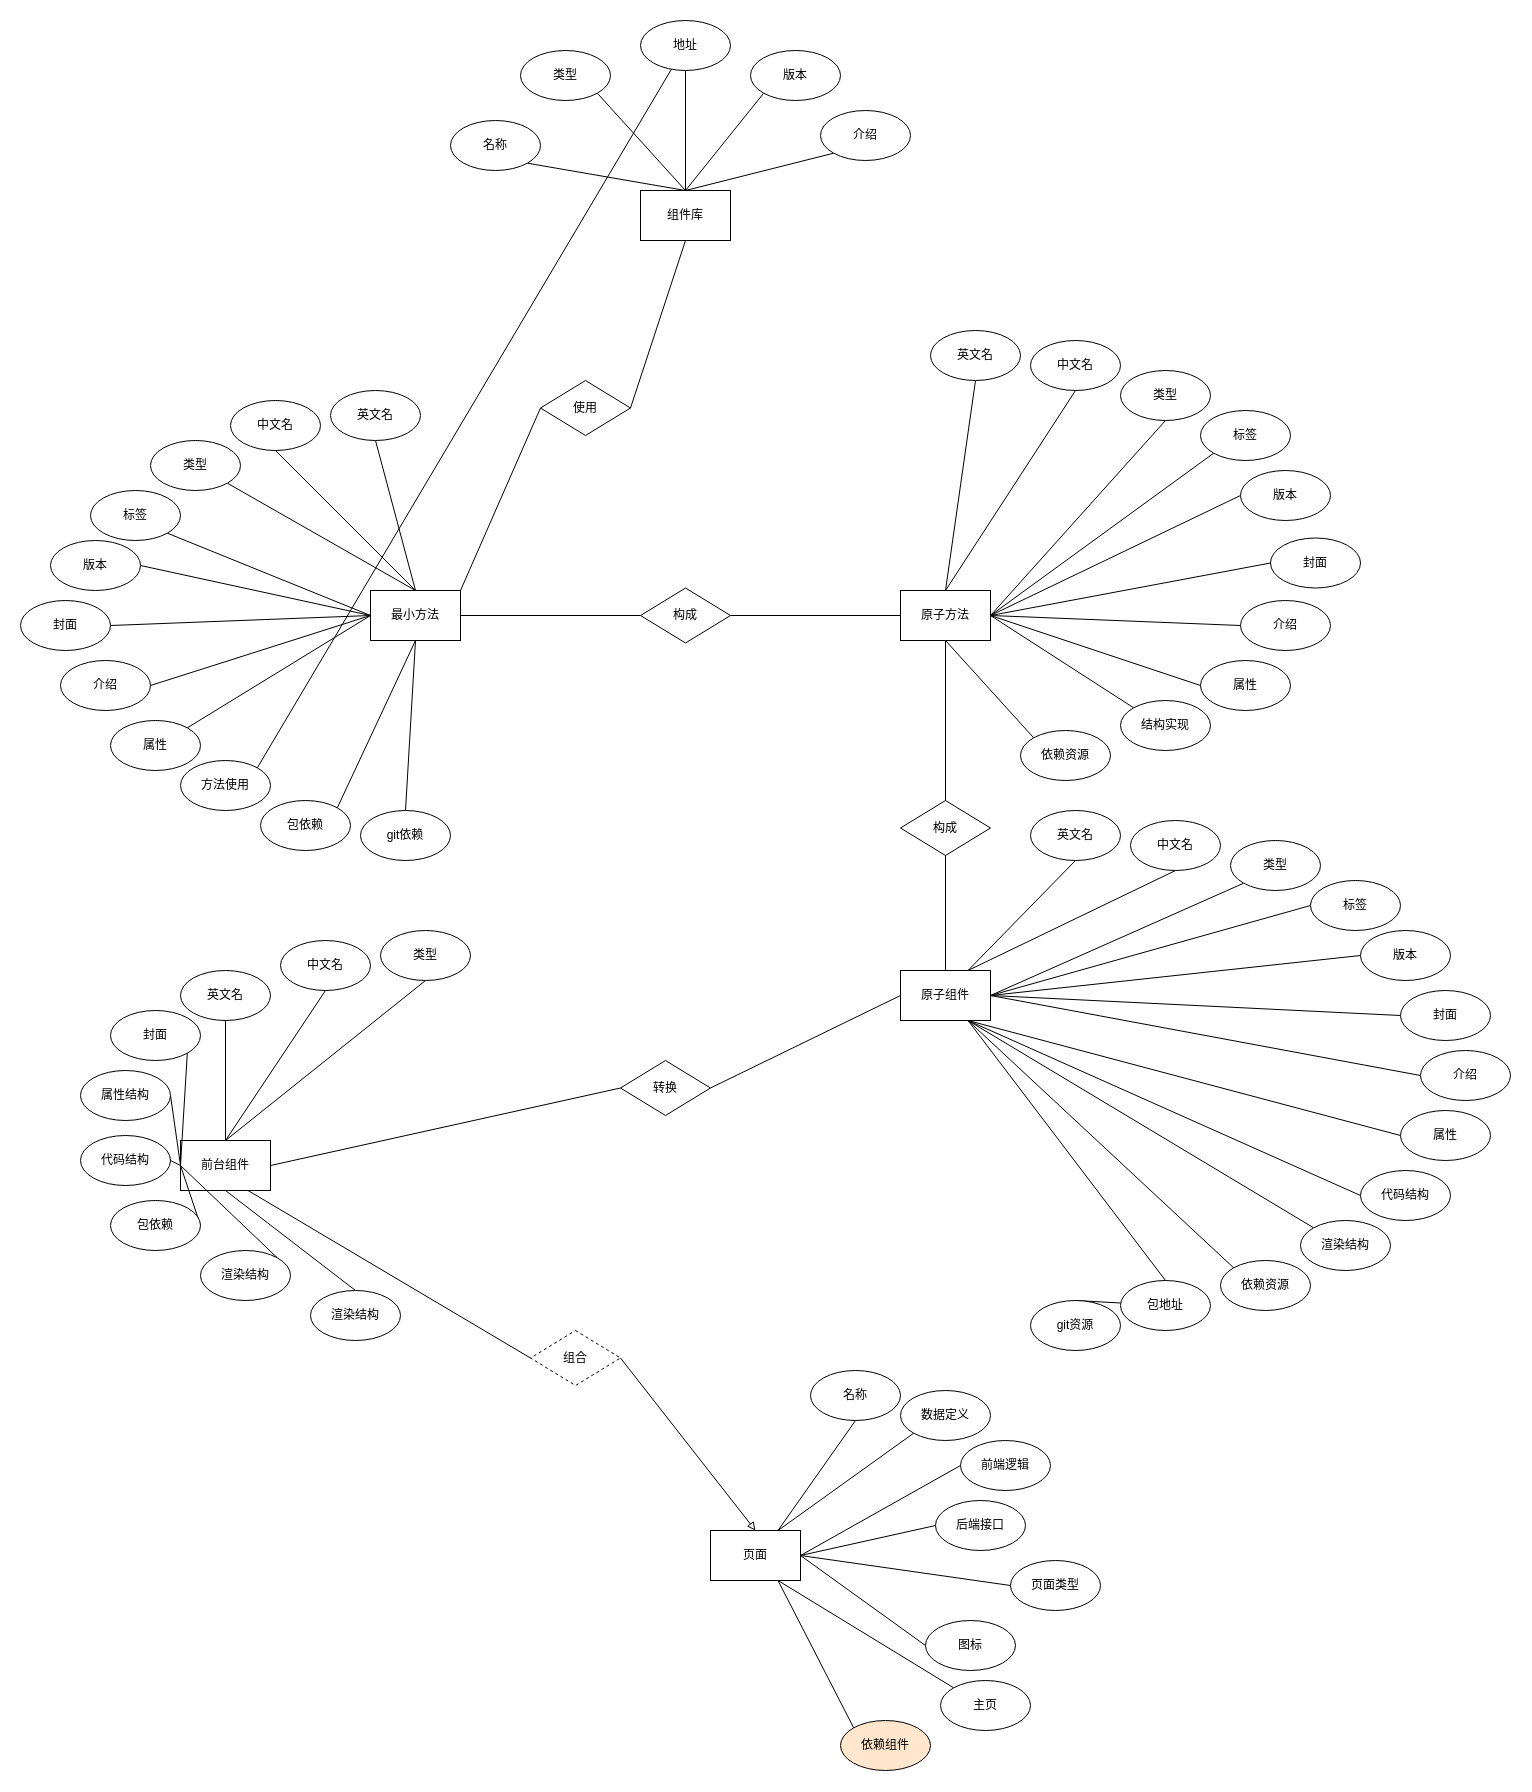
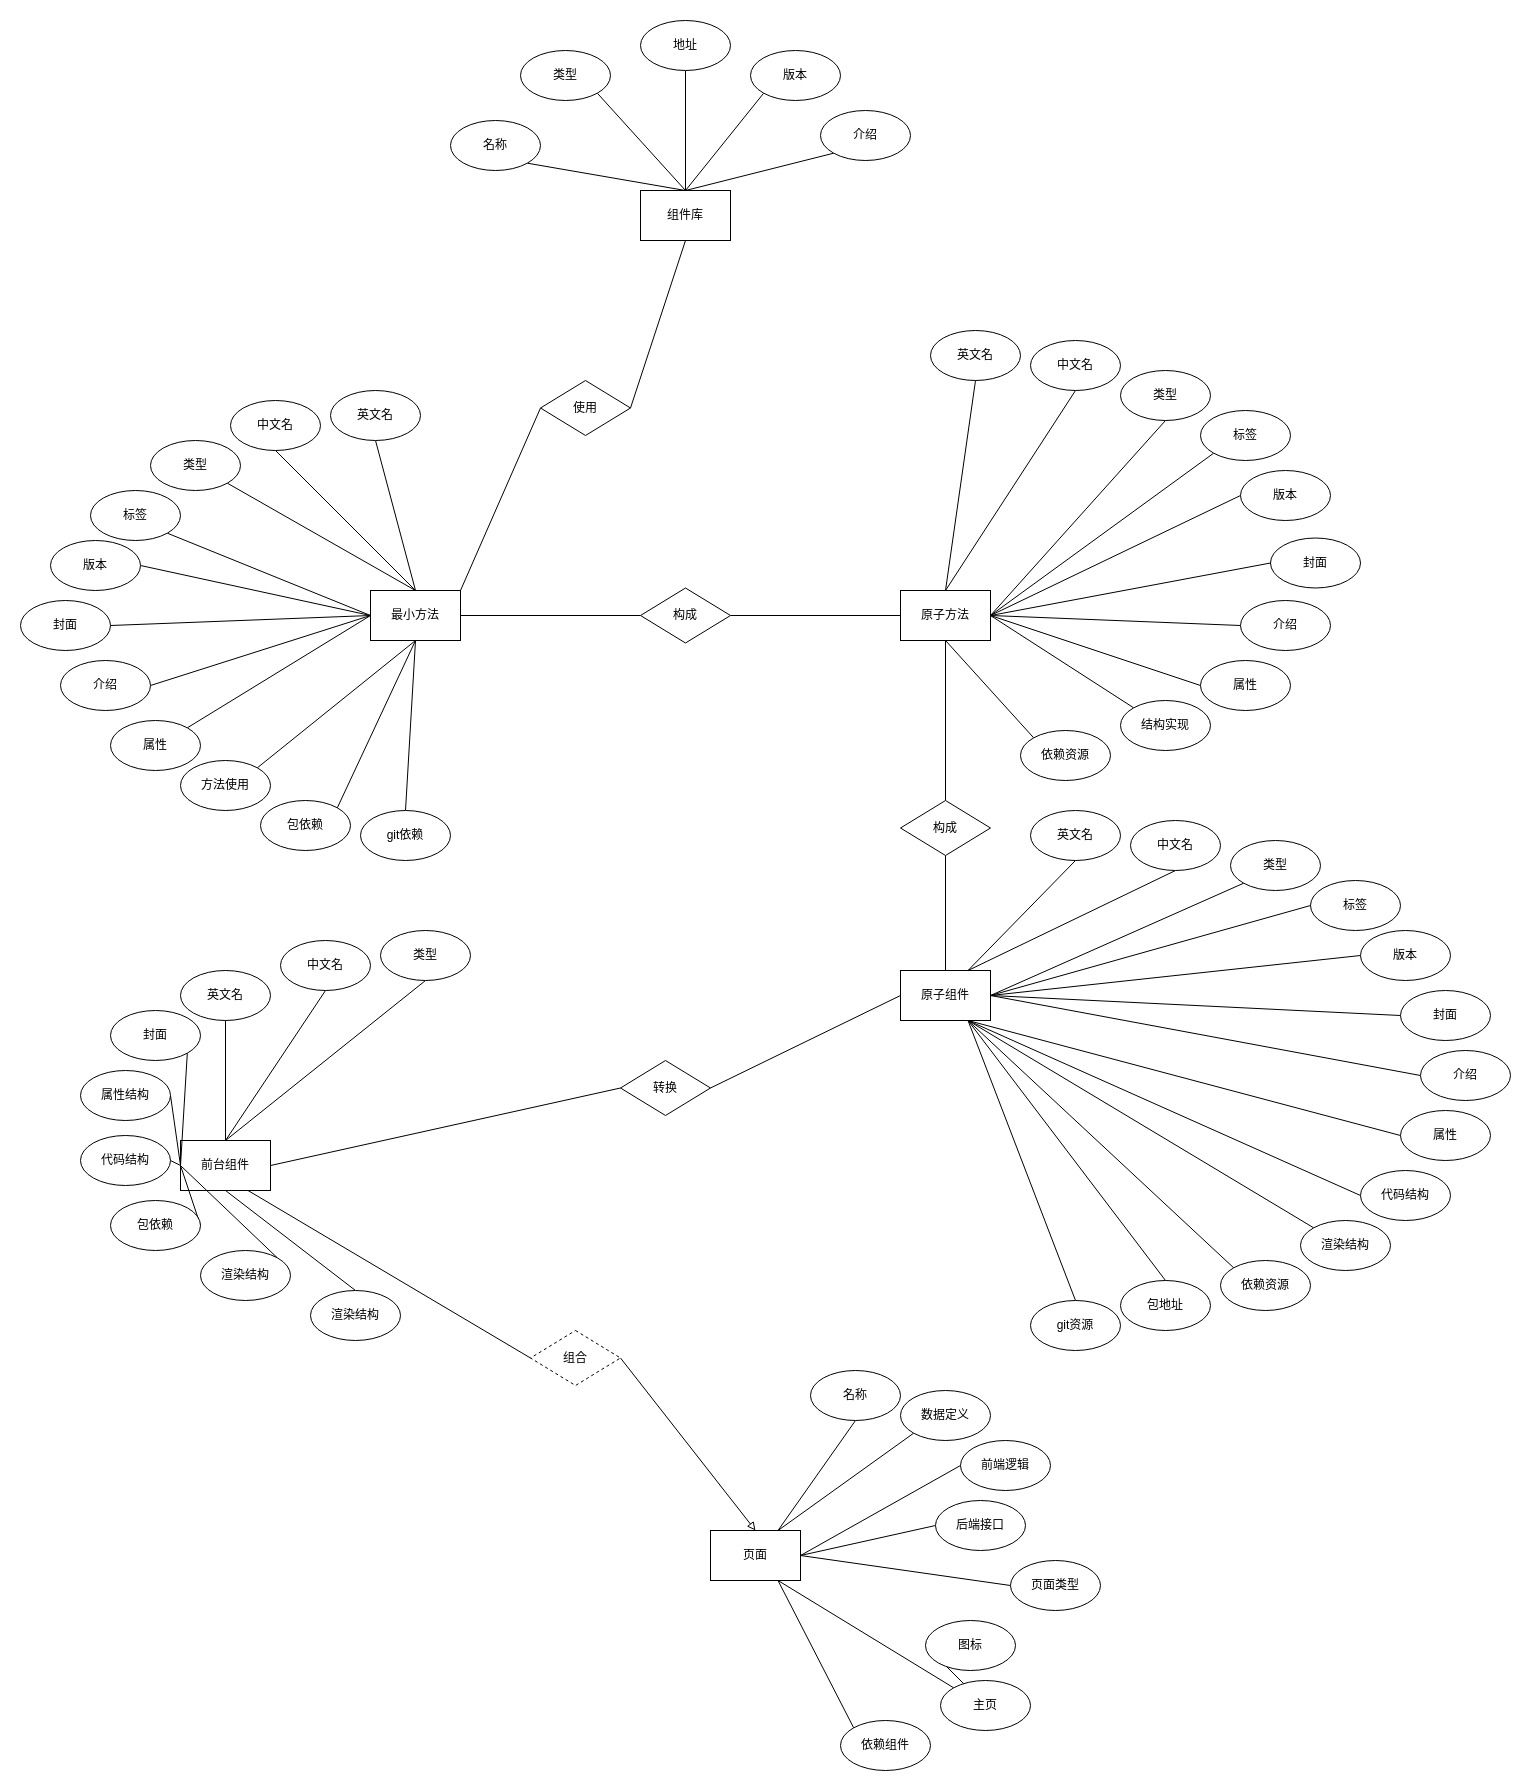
(464, 419) -> (334, 706)
(1105, 1302) -> (1023, 1164)
(864, 1601) -> (954, 1674)
(886, 1746) -> (886, 1746)
